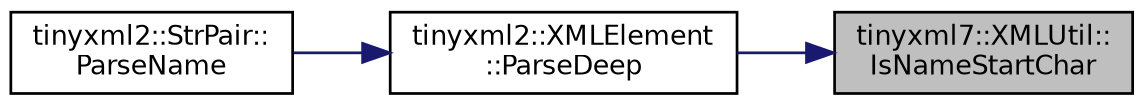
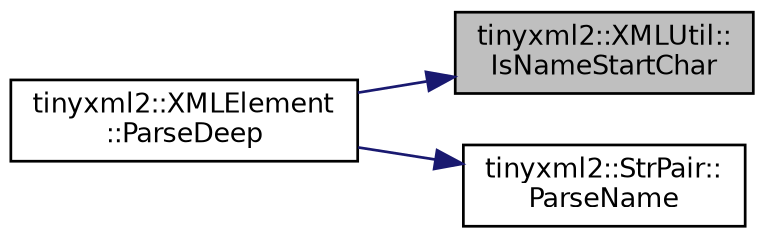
(328, 53) -> (397, 153)
(984, 53) -> (604, 53)
